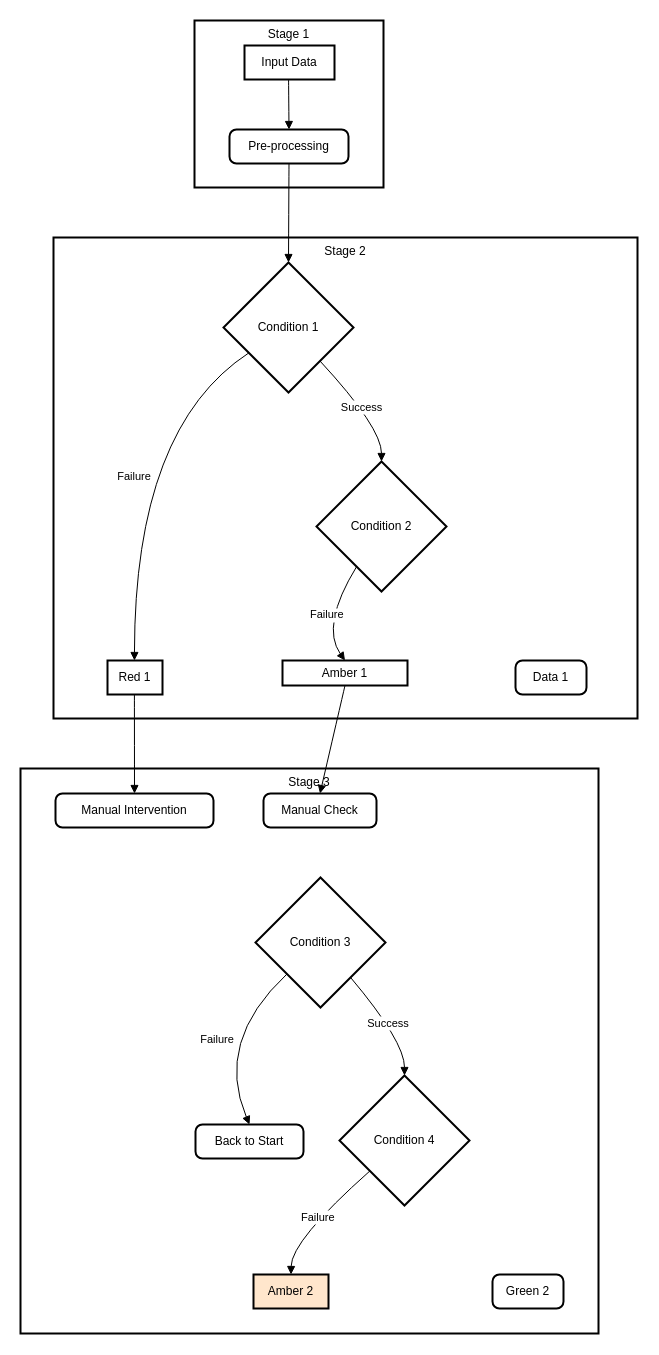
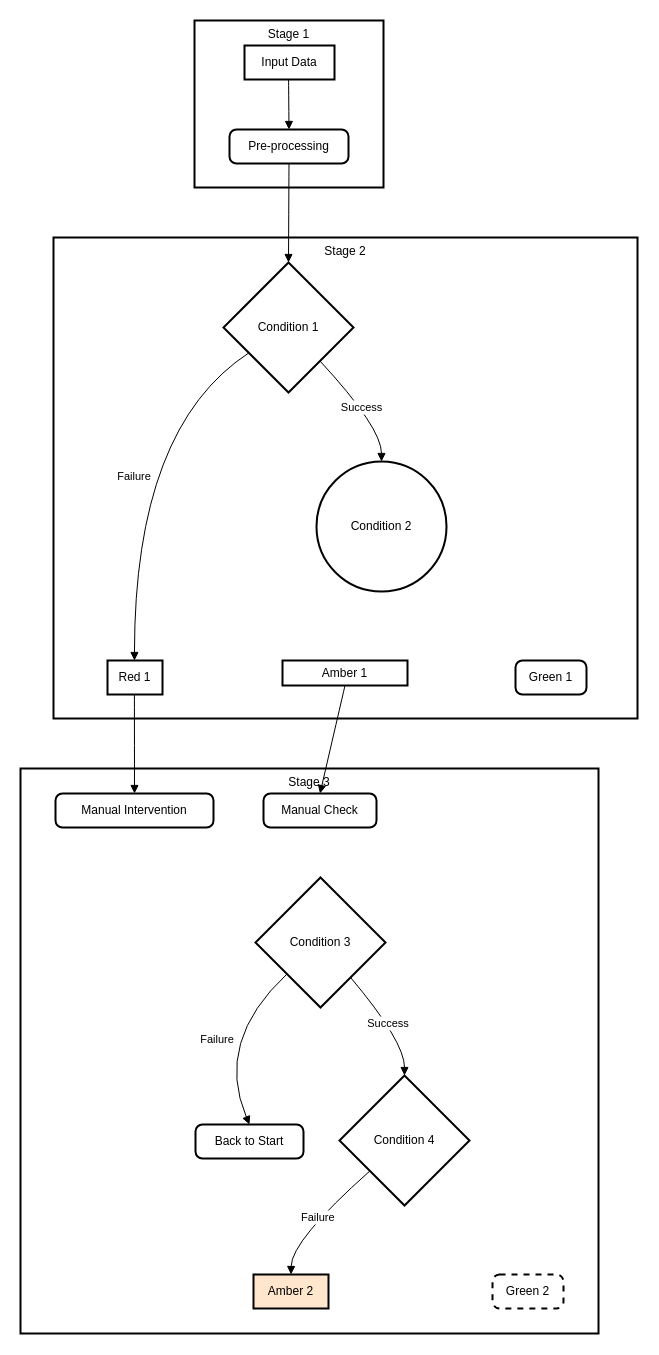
(382, 527) -> (382, 527)
(337, 607) -> none
(551, 678) -> (551, 678)
(528, 1292) -> (528, 1292)
